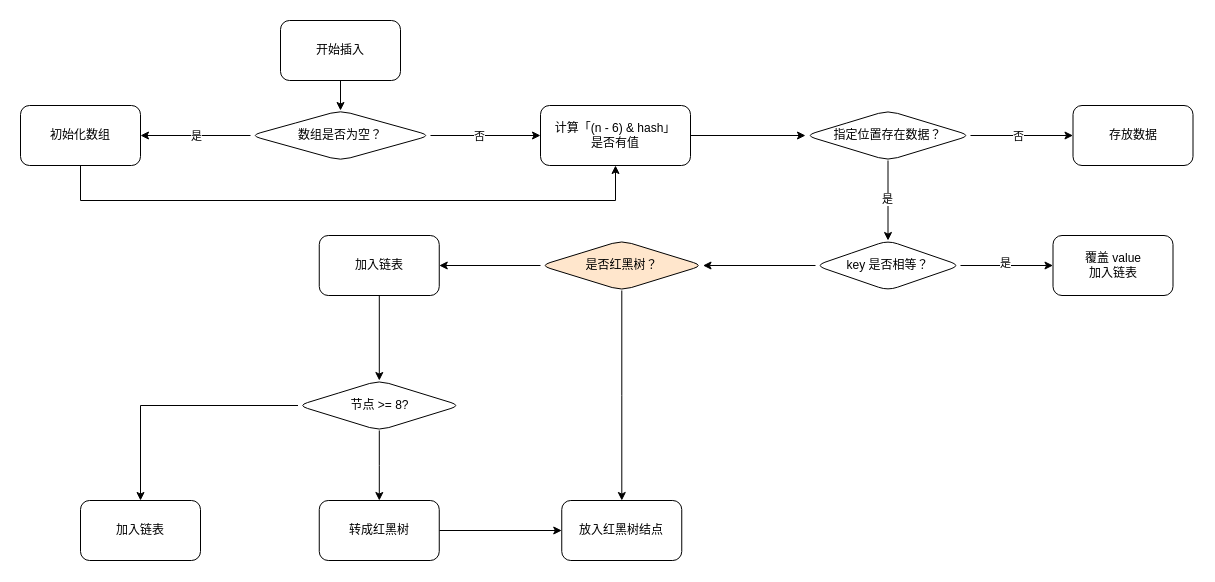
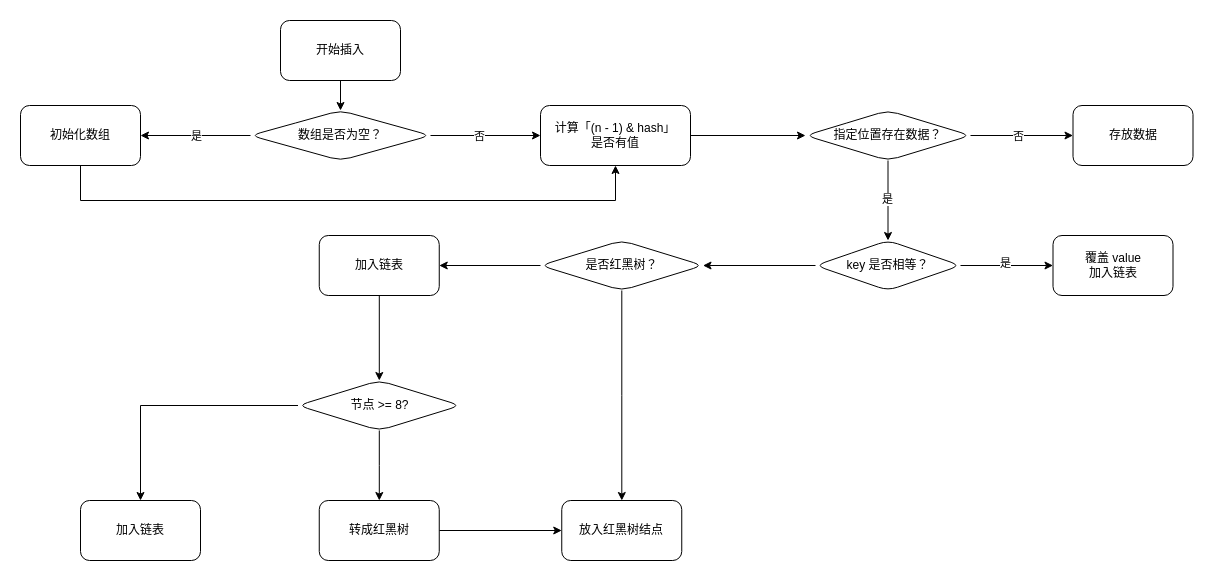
(616, 136) -> (616, 136)
(622, 266) -> (622, 266)
